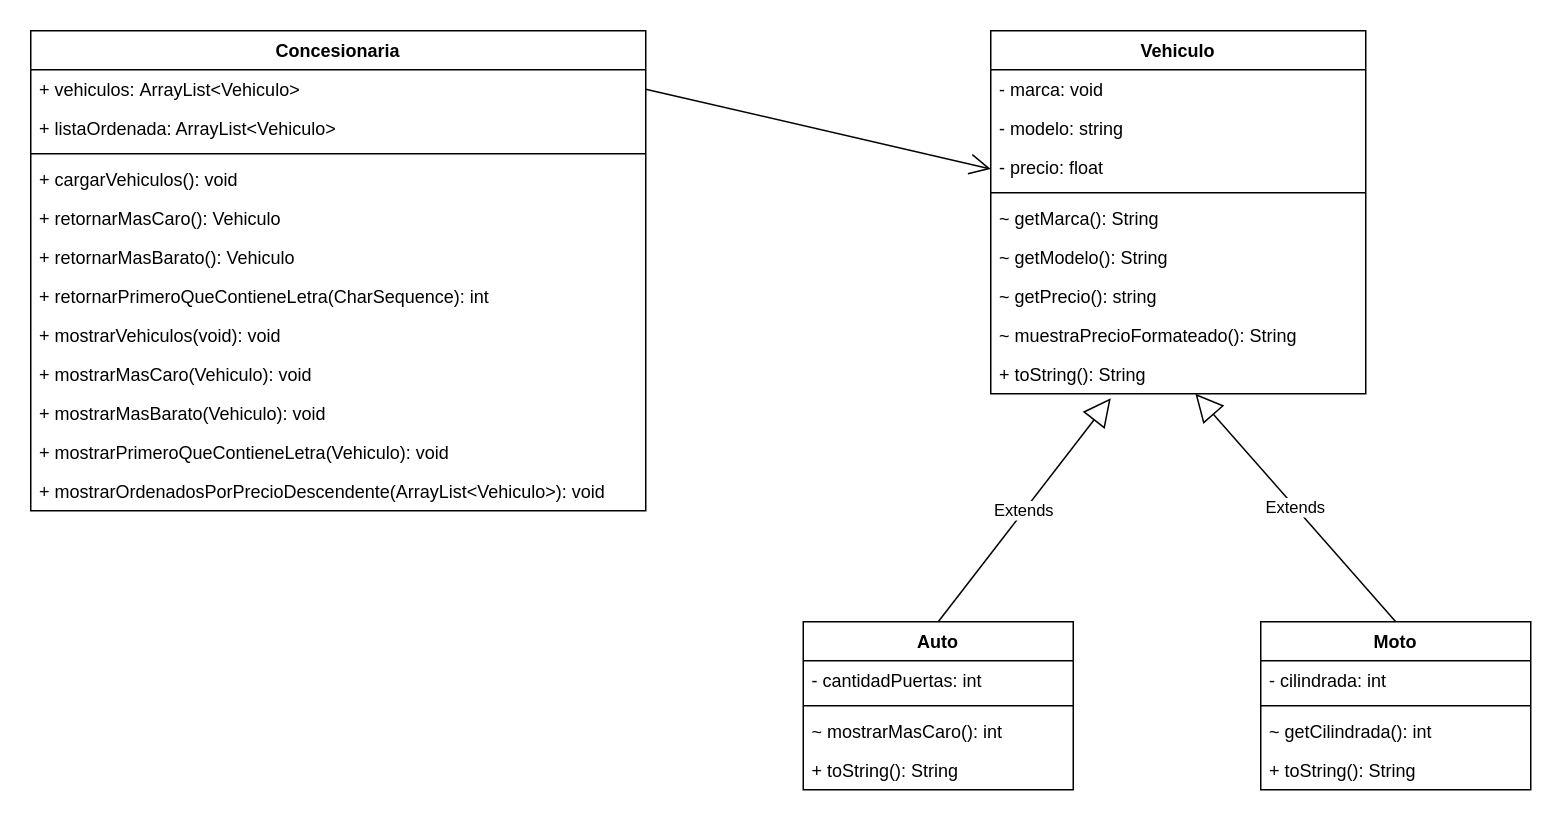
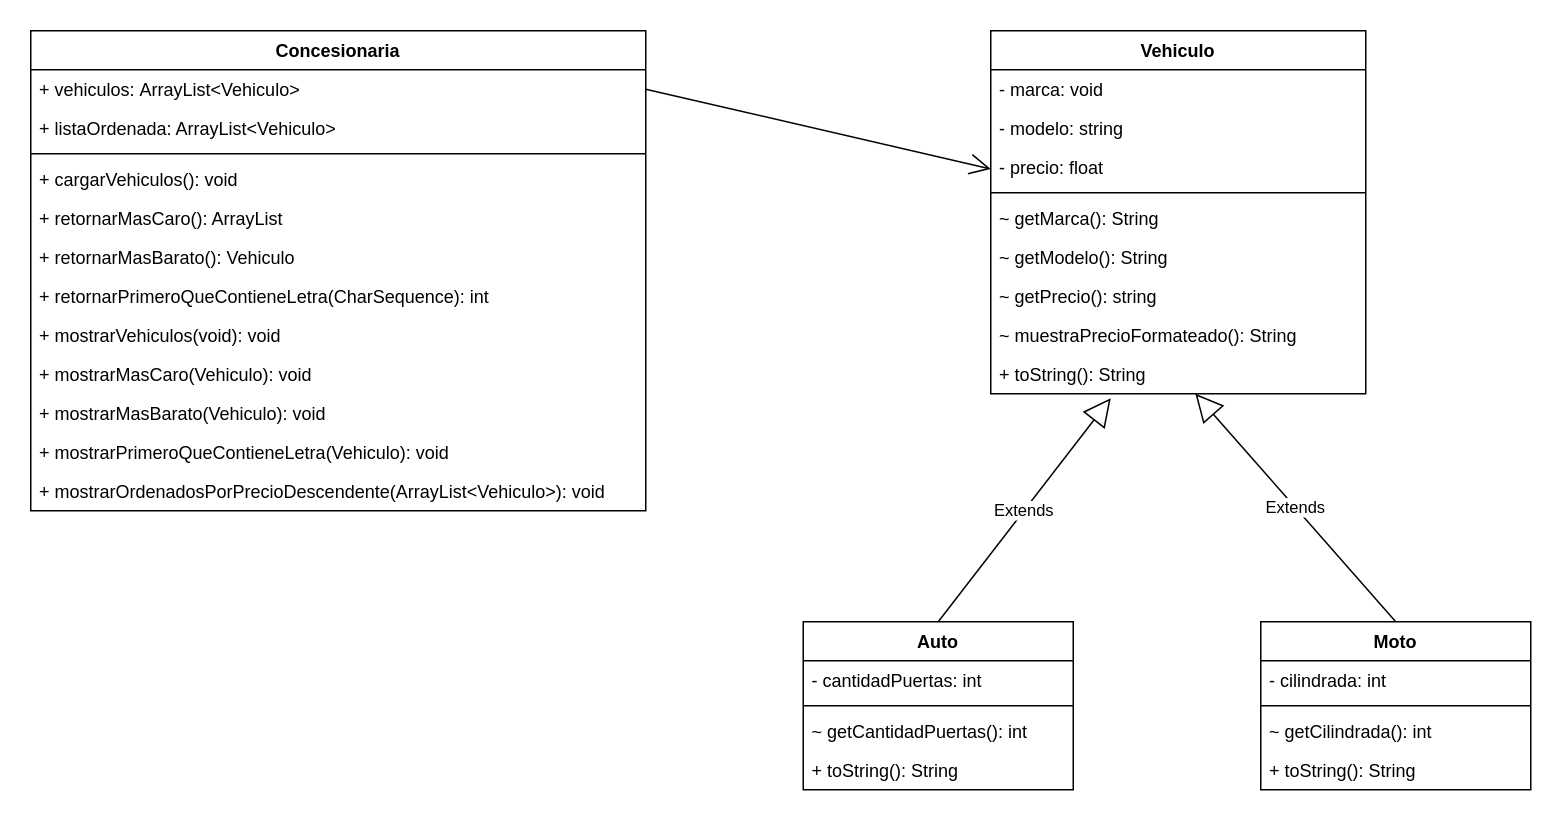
(173, 219) -> (181, 219)
(918, 732) -> (936, 732)
